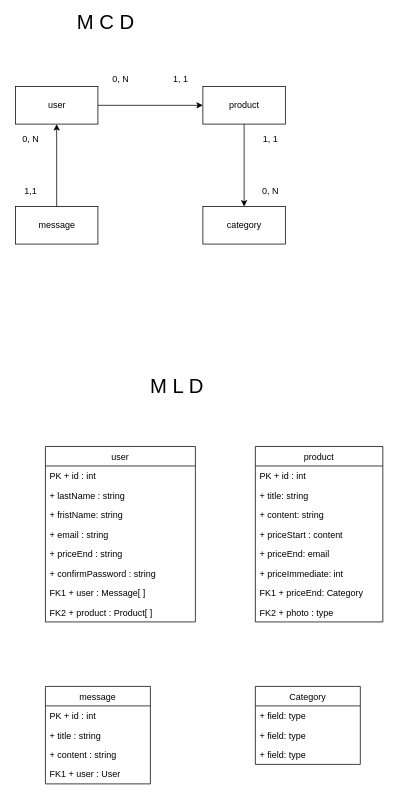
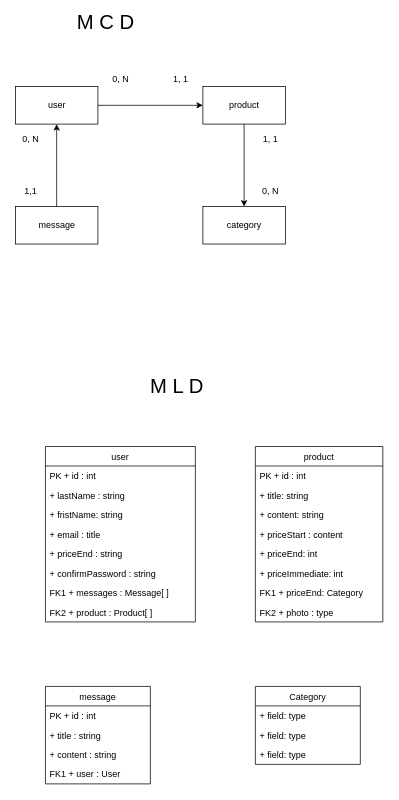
(82, 535) -> (78, 535)
(295, 554) -> (291, 554)
(100, 593) -> (111, 593)
